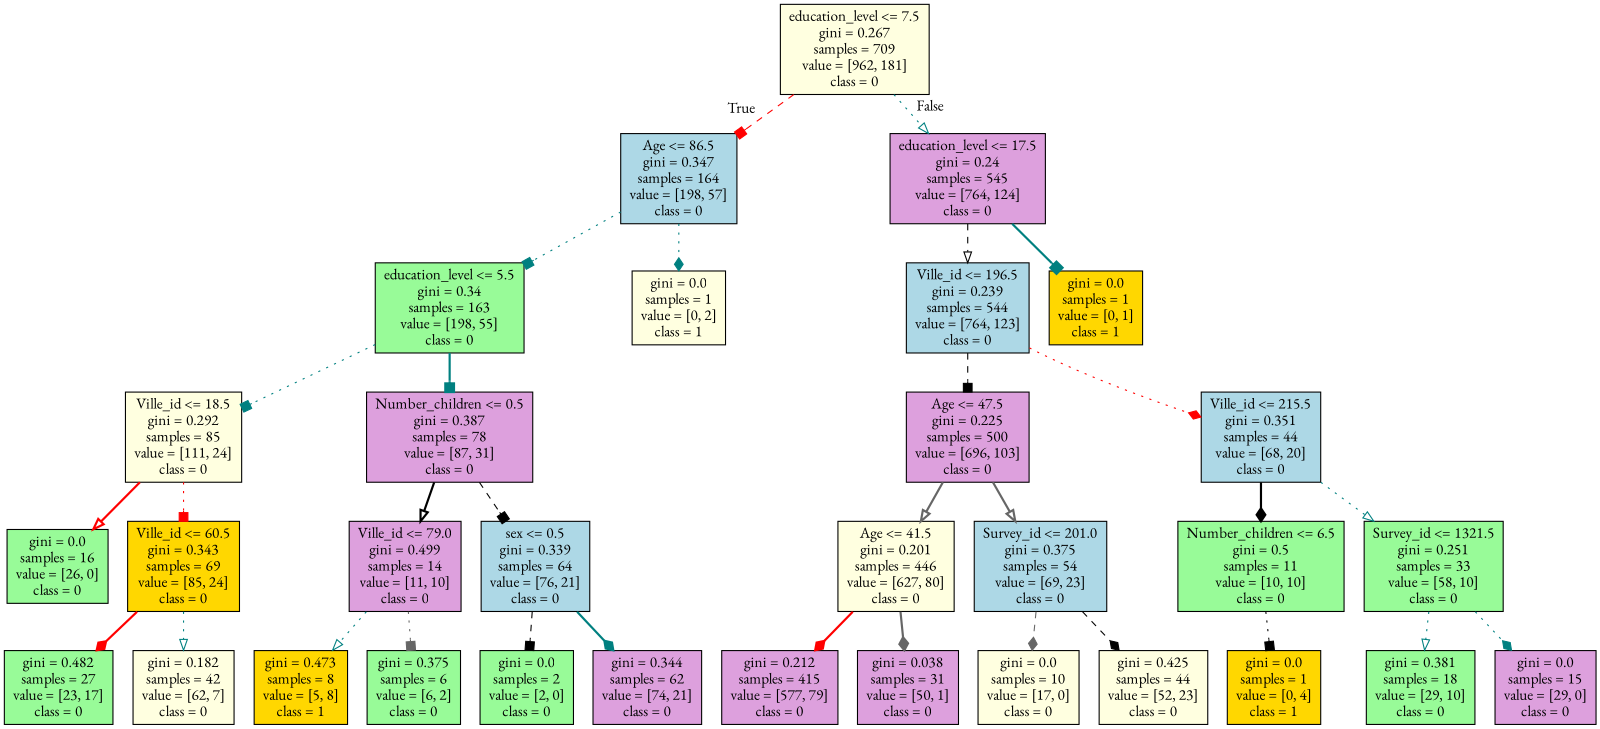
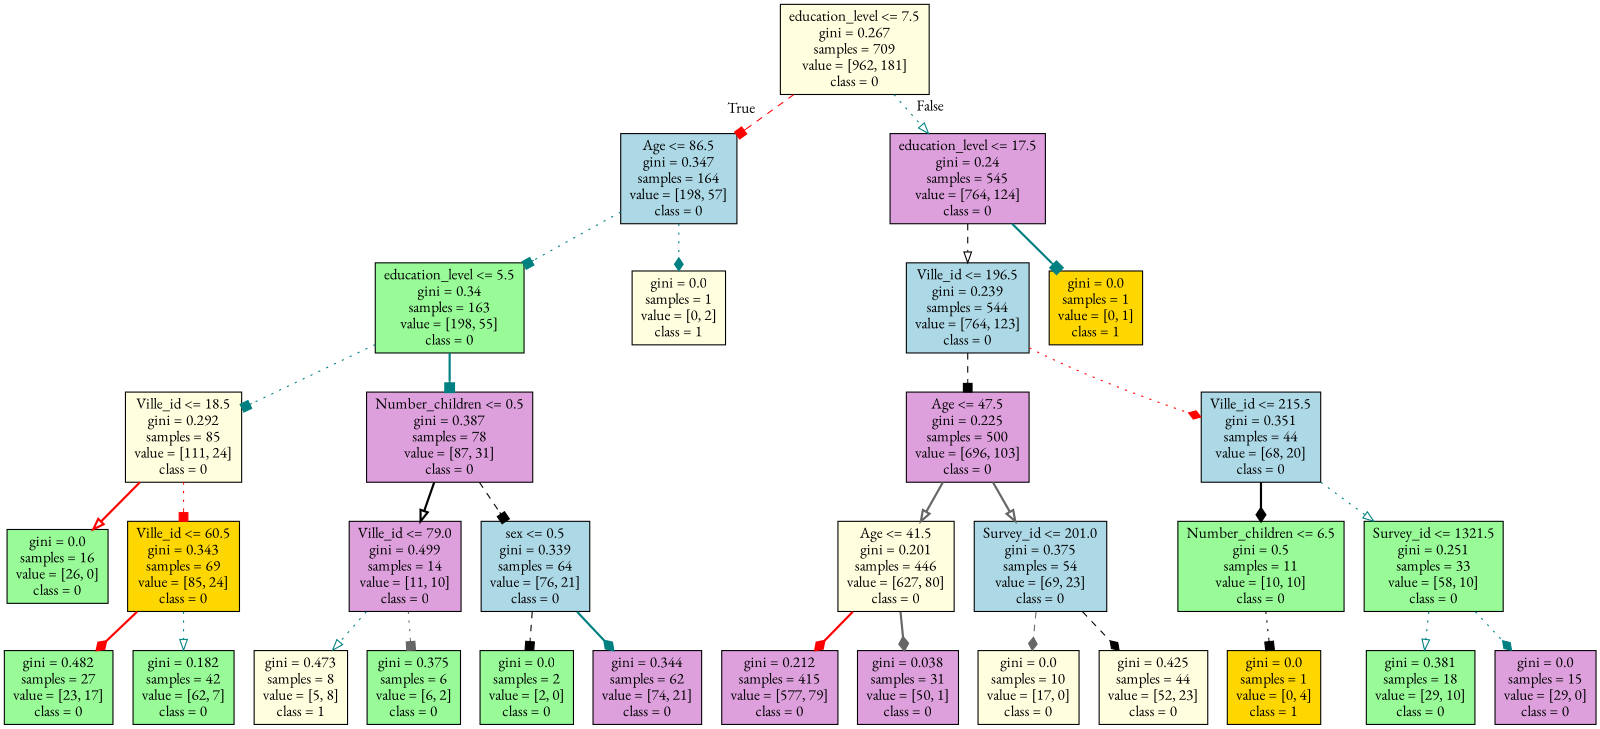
(184, 688) -> (184, 688)
(301, 688) -> (301, 688)
